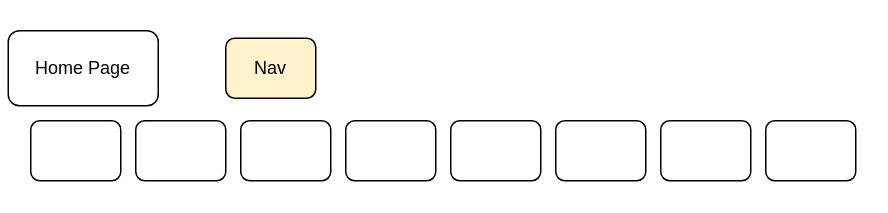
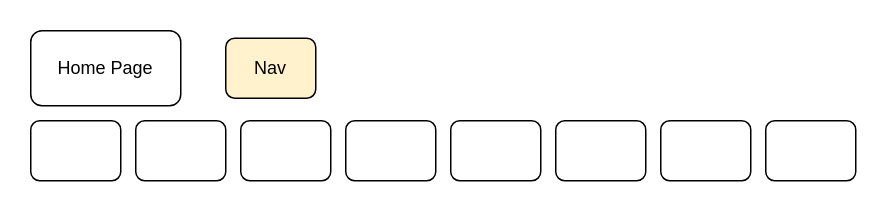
(83, 68) -> (106, 68)
